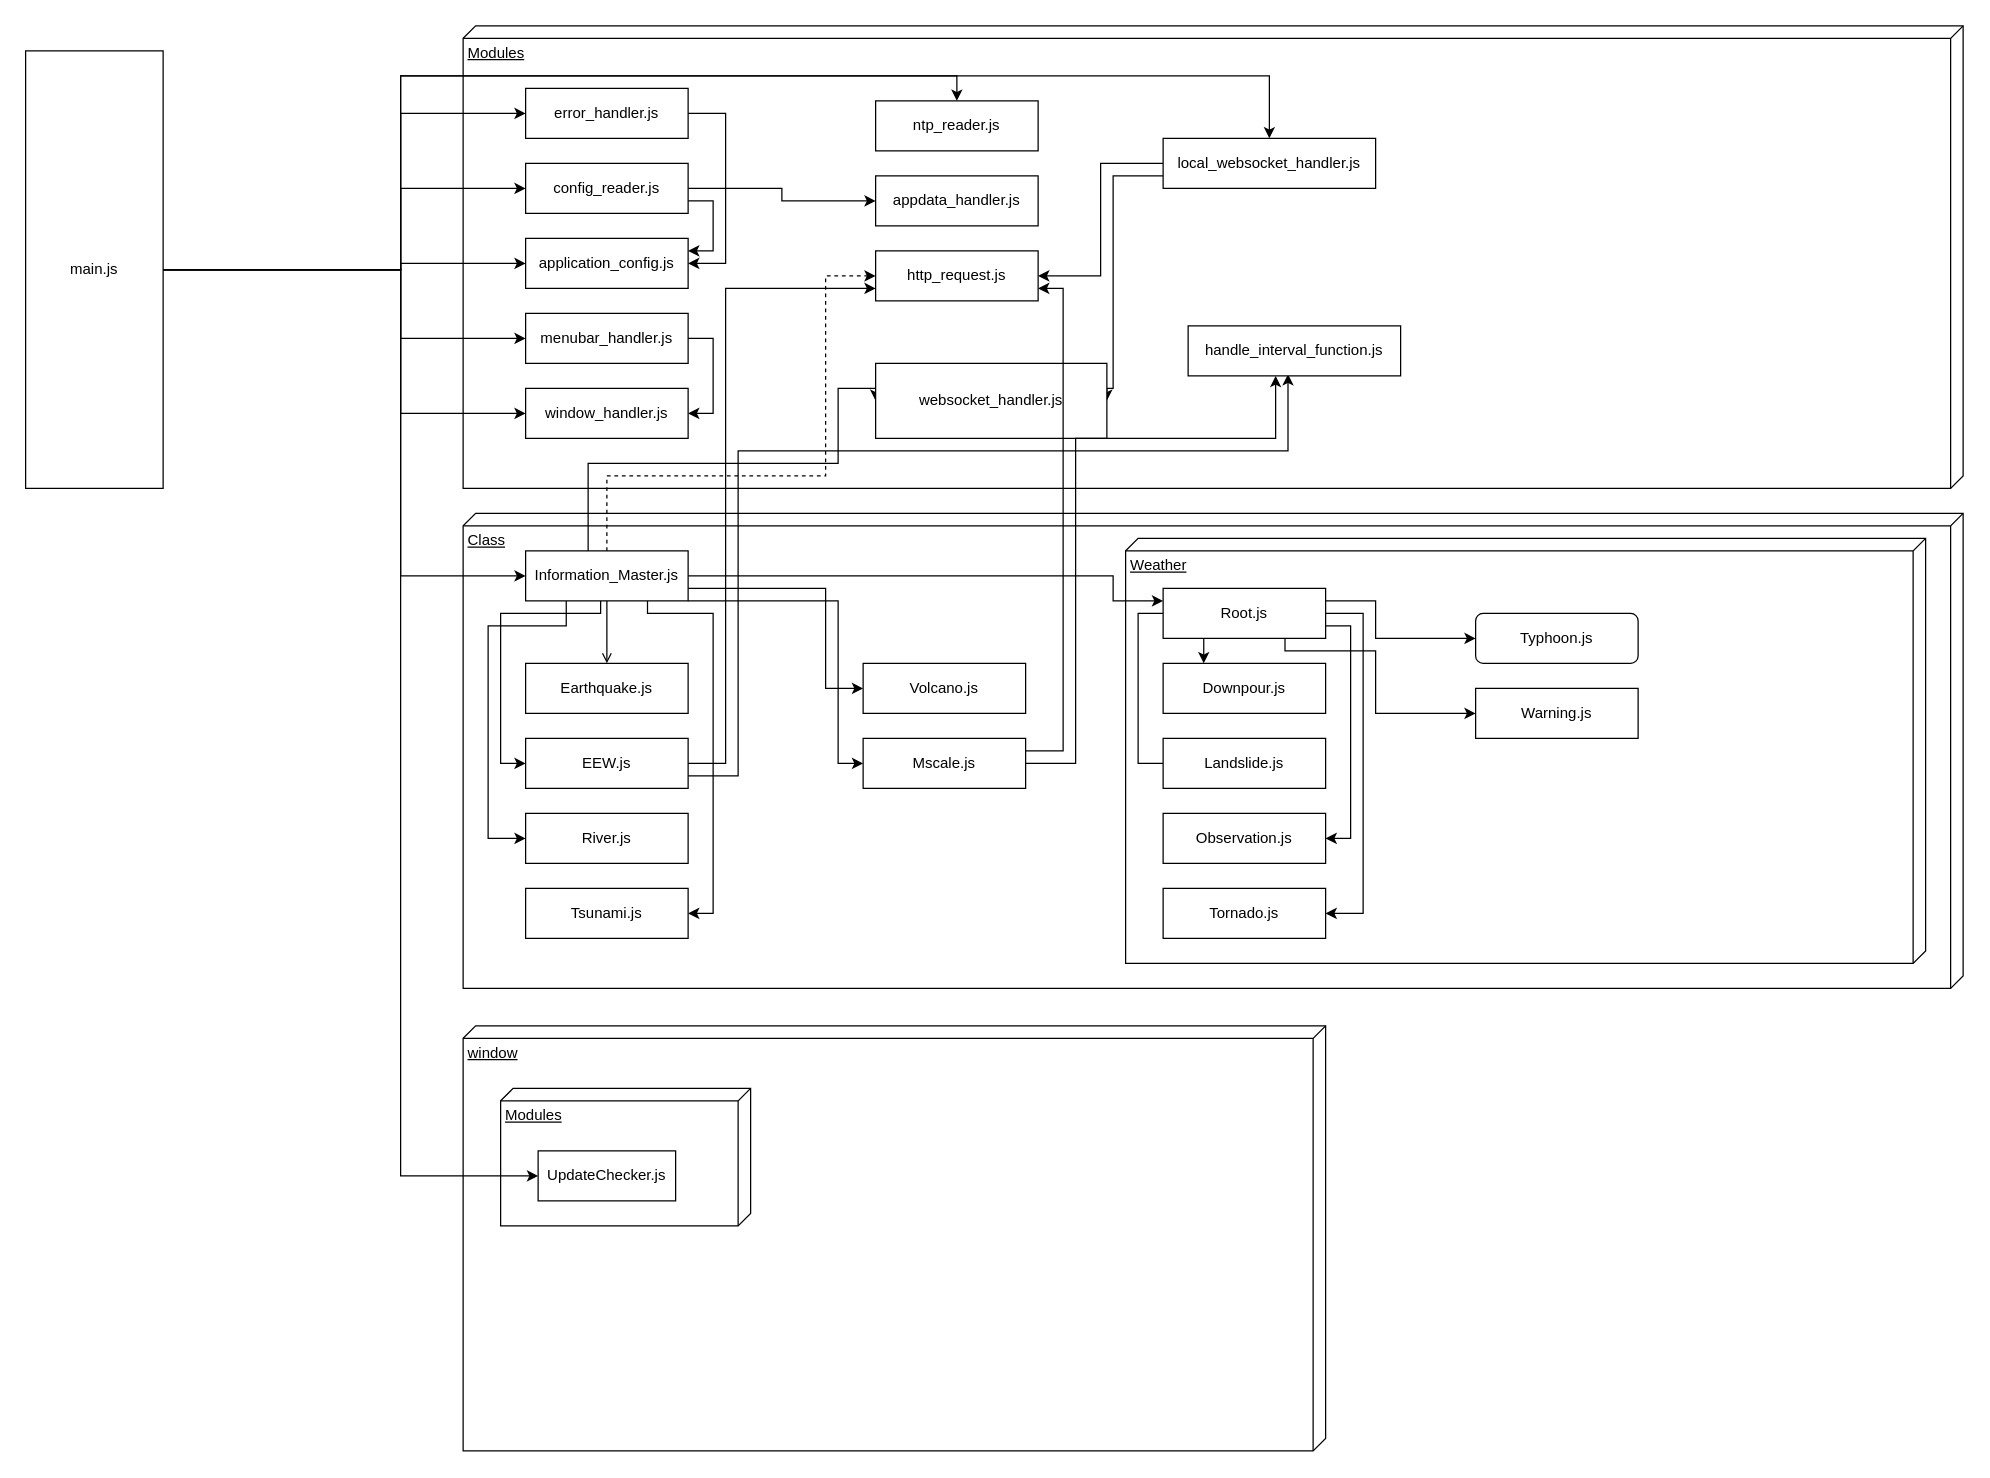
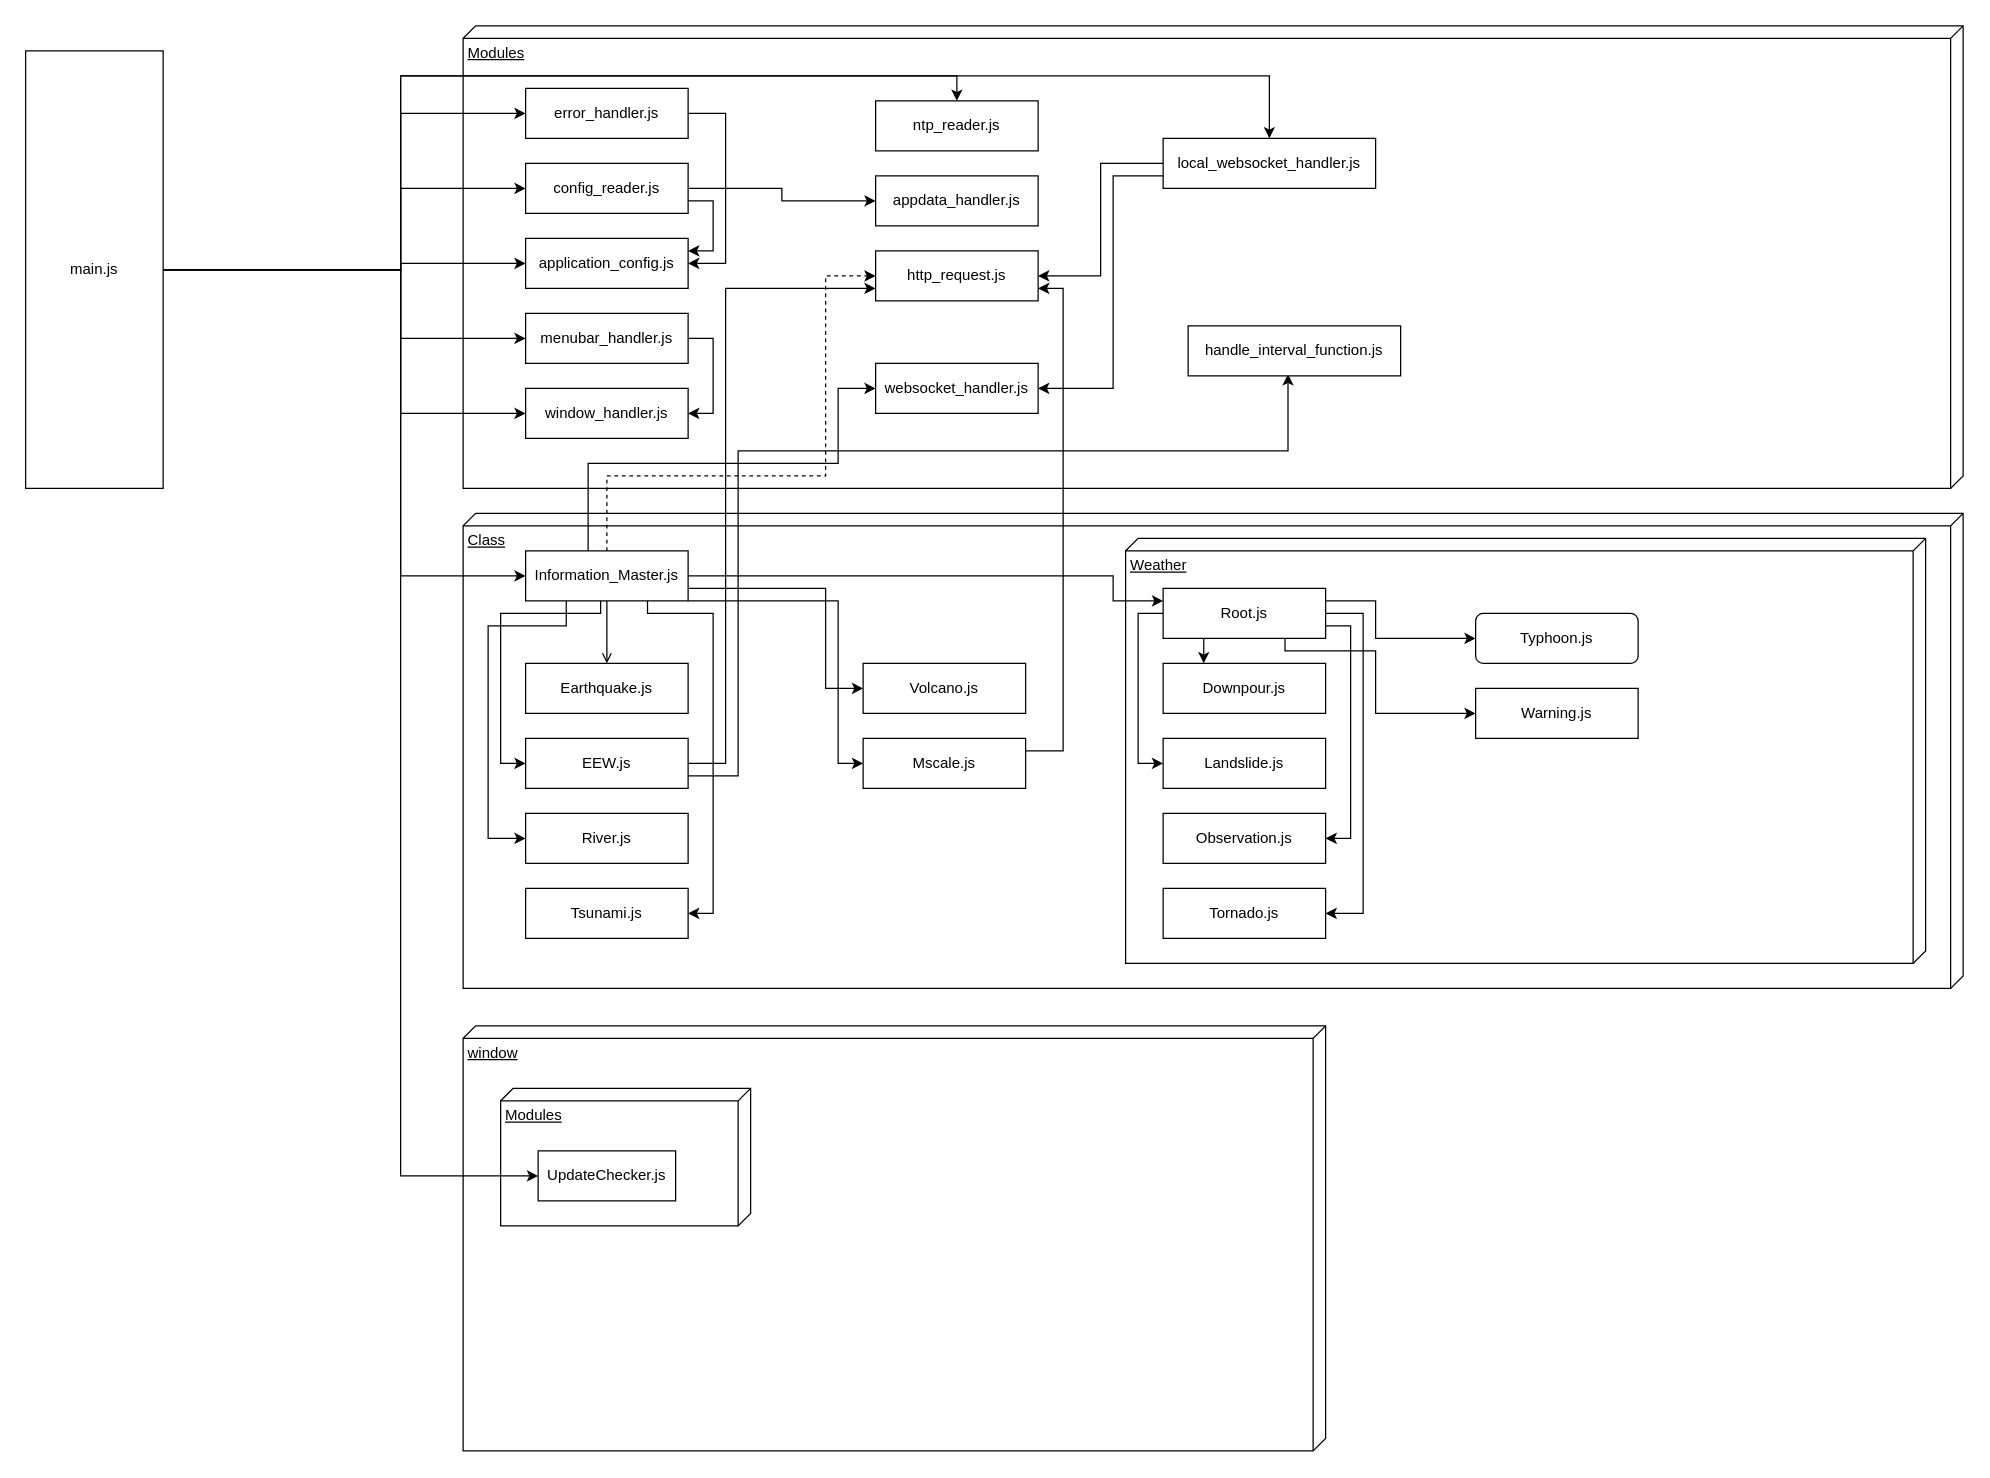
(991, 401) -> (957, 388)
(1076, 499) -> none
(1156, 763) -> (1153, 763)
